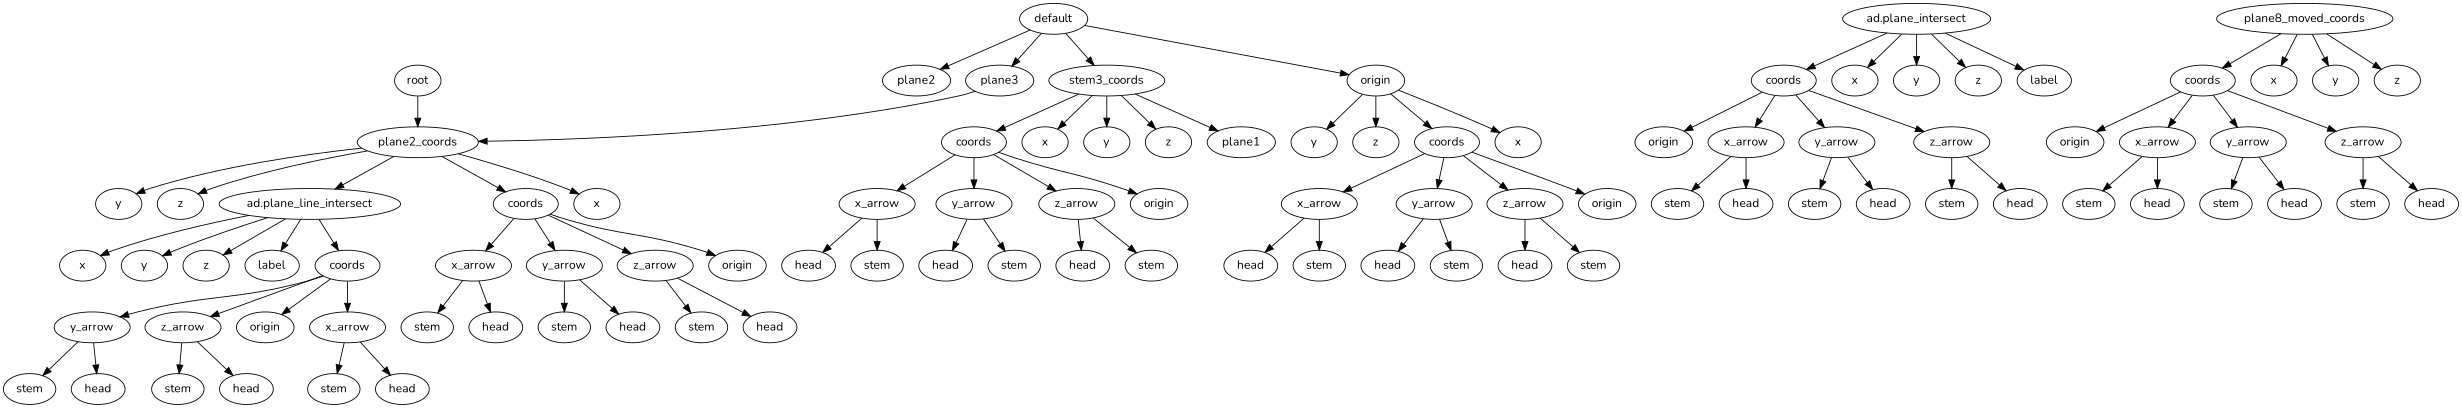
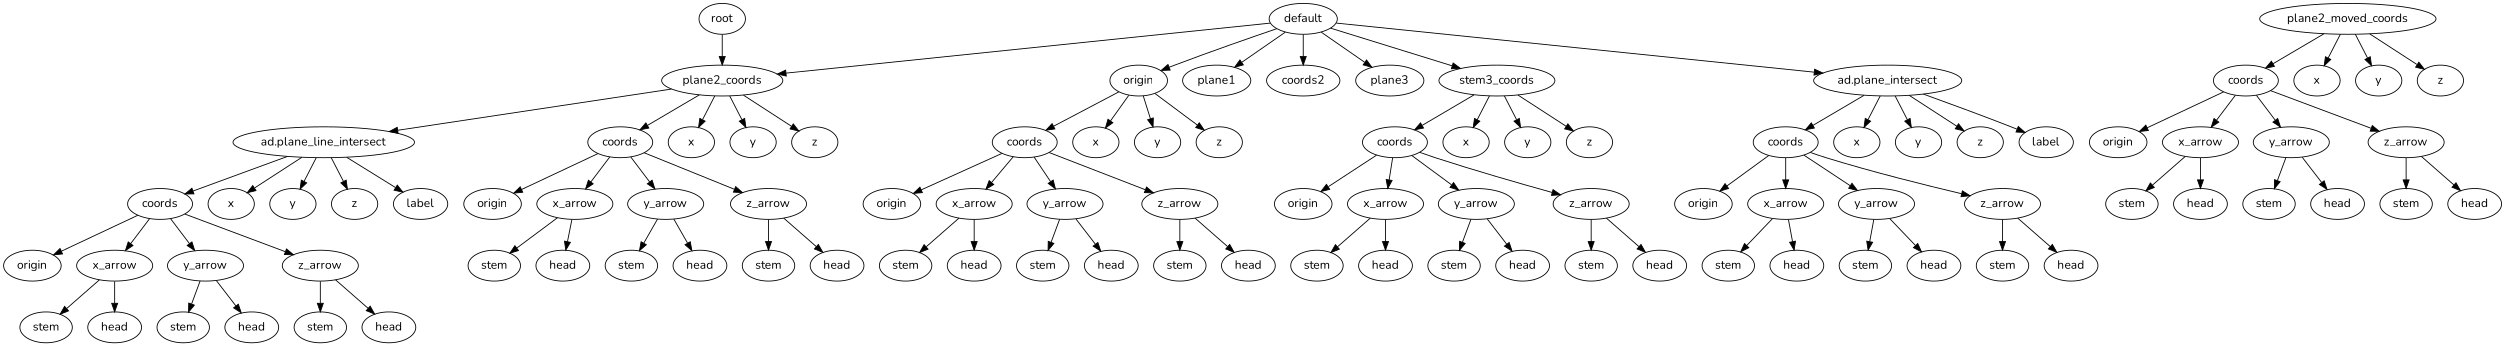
(2305, 19) -> (2348, 19)
none -> (1575, 48)
(917, 81) -> (1303, 81)
(1173, 111) -> (1264, 47)
(733, 128) -> (1028, 48)
